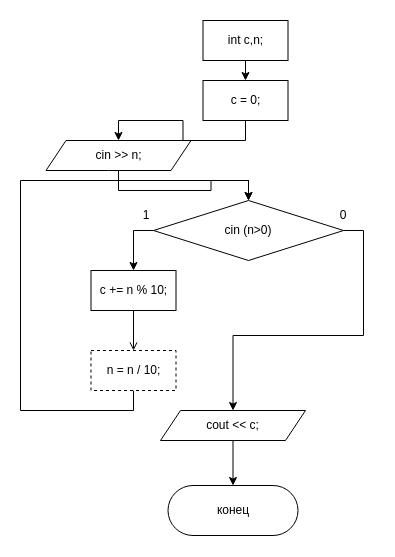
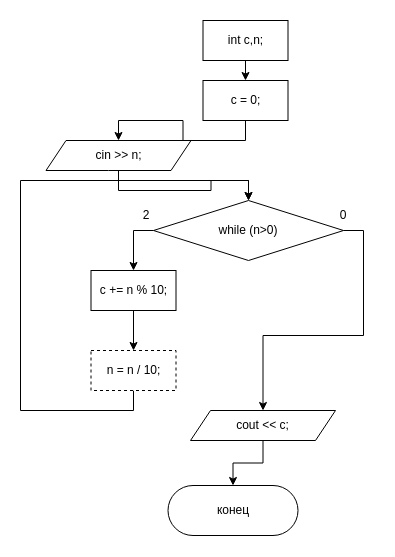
(147, 216) -> (147, 216)
(249, 231) -> (249, 231)
(134, 343) -> (134, 342)
(233, 426) -> (263, 426)
